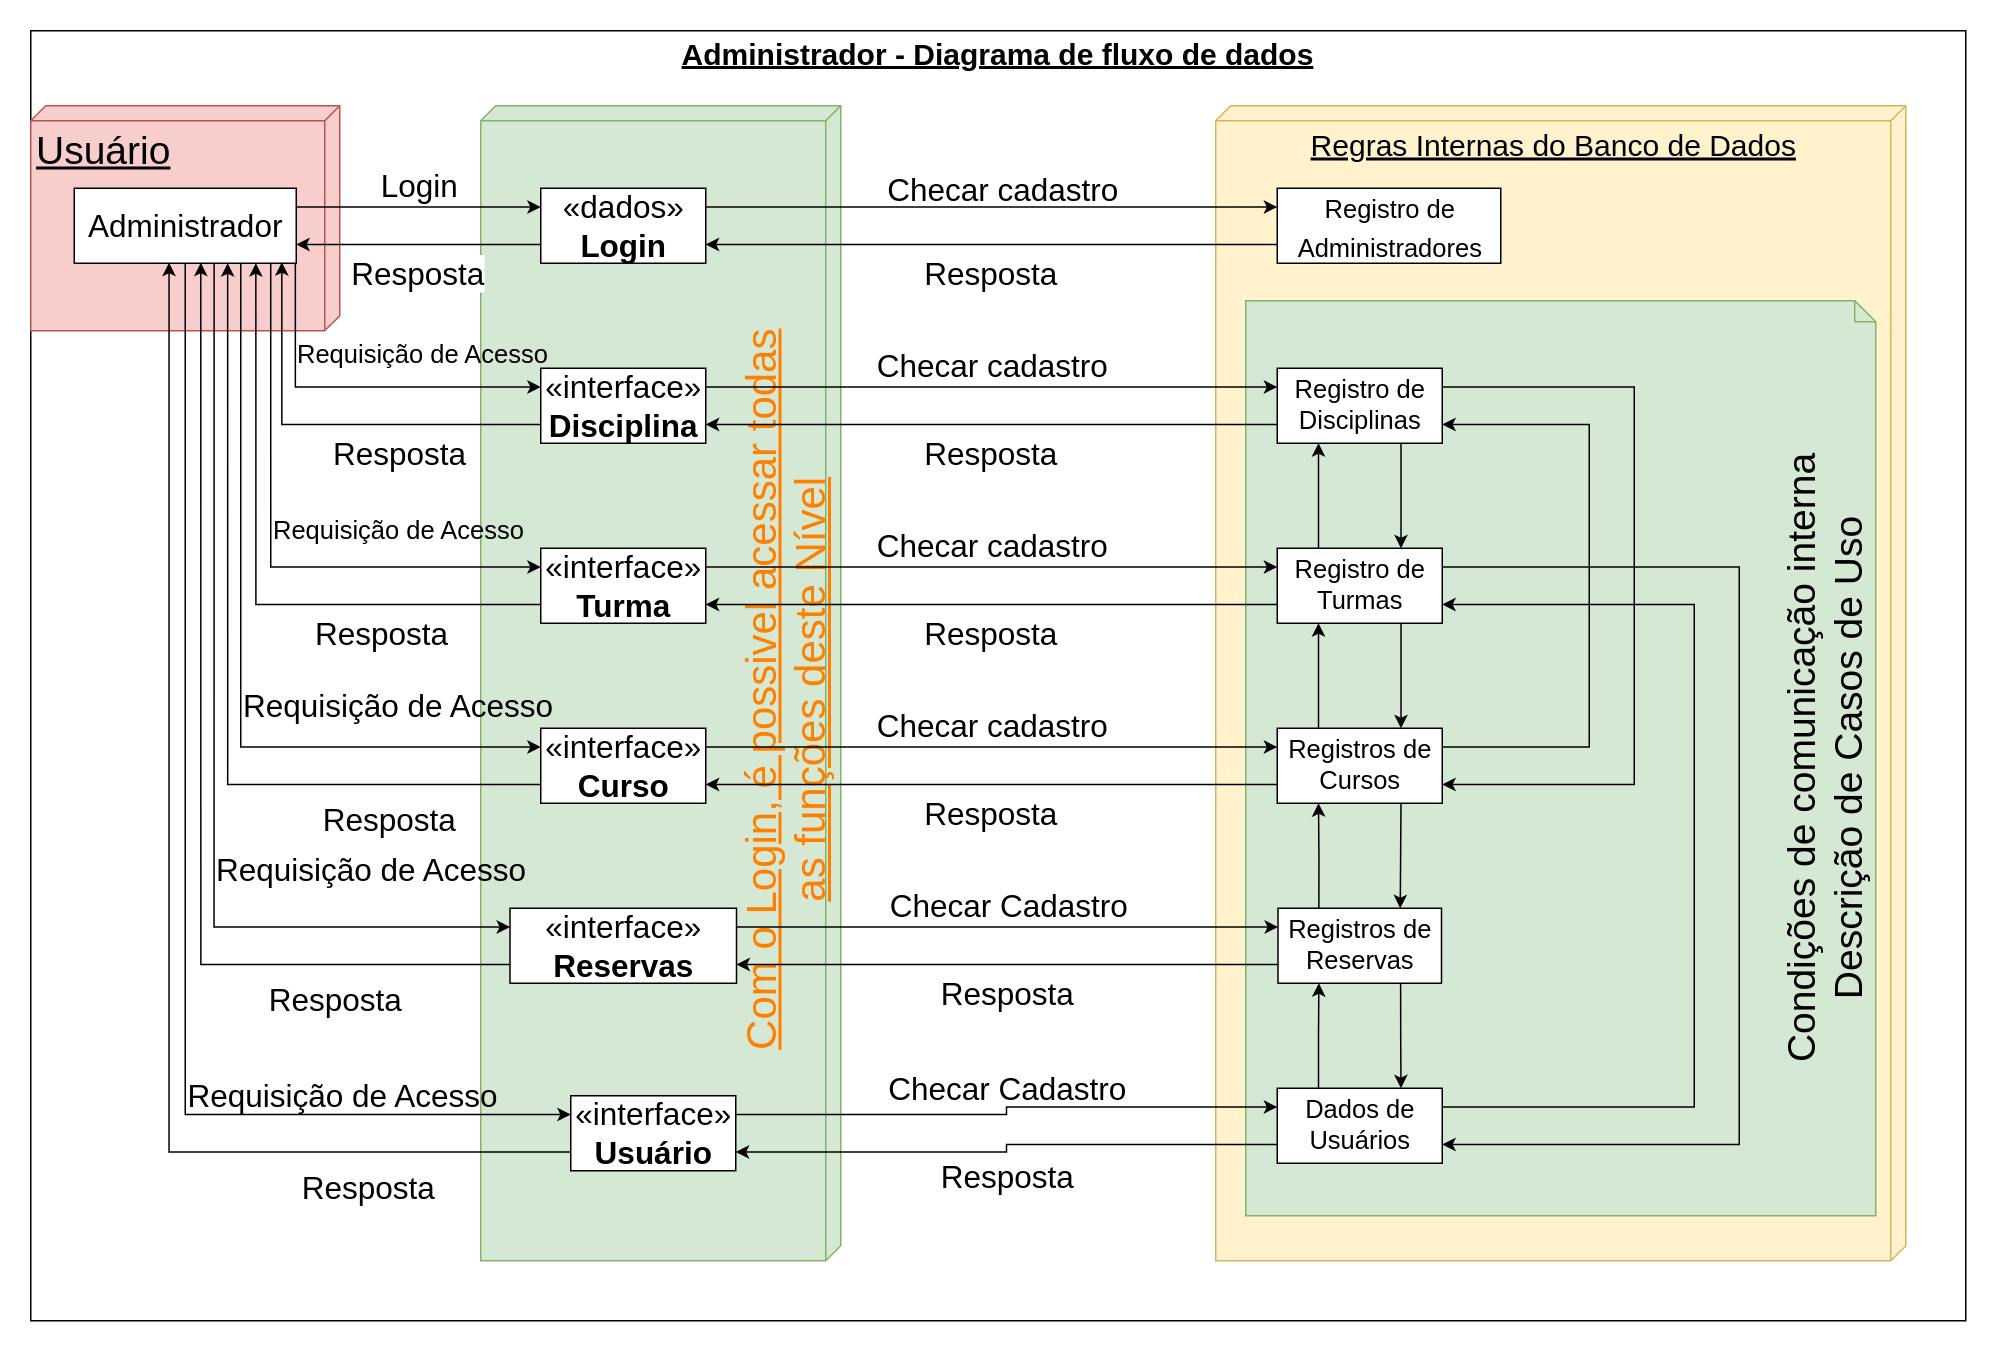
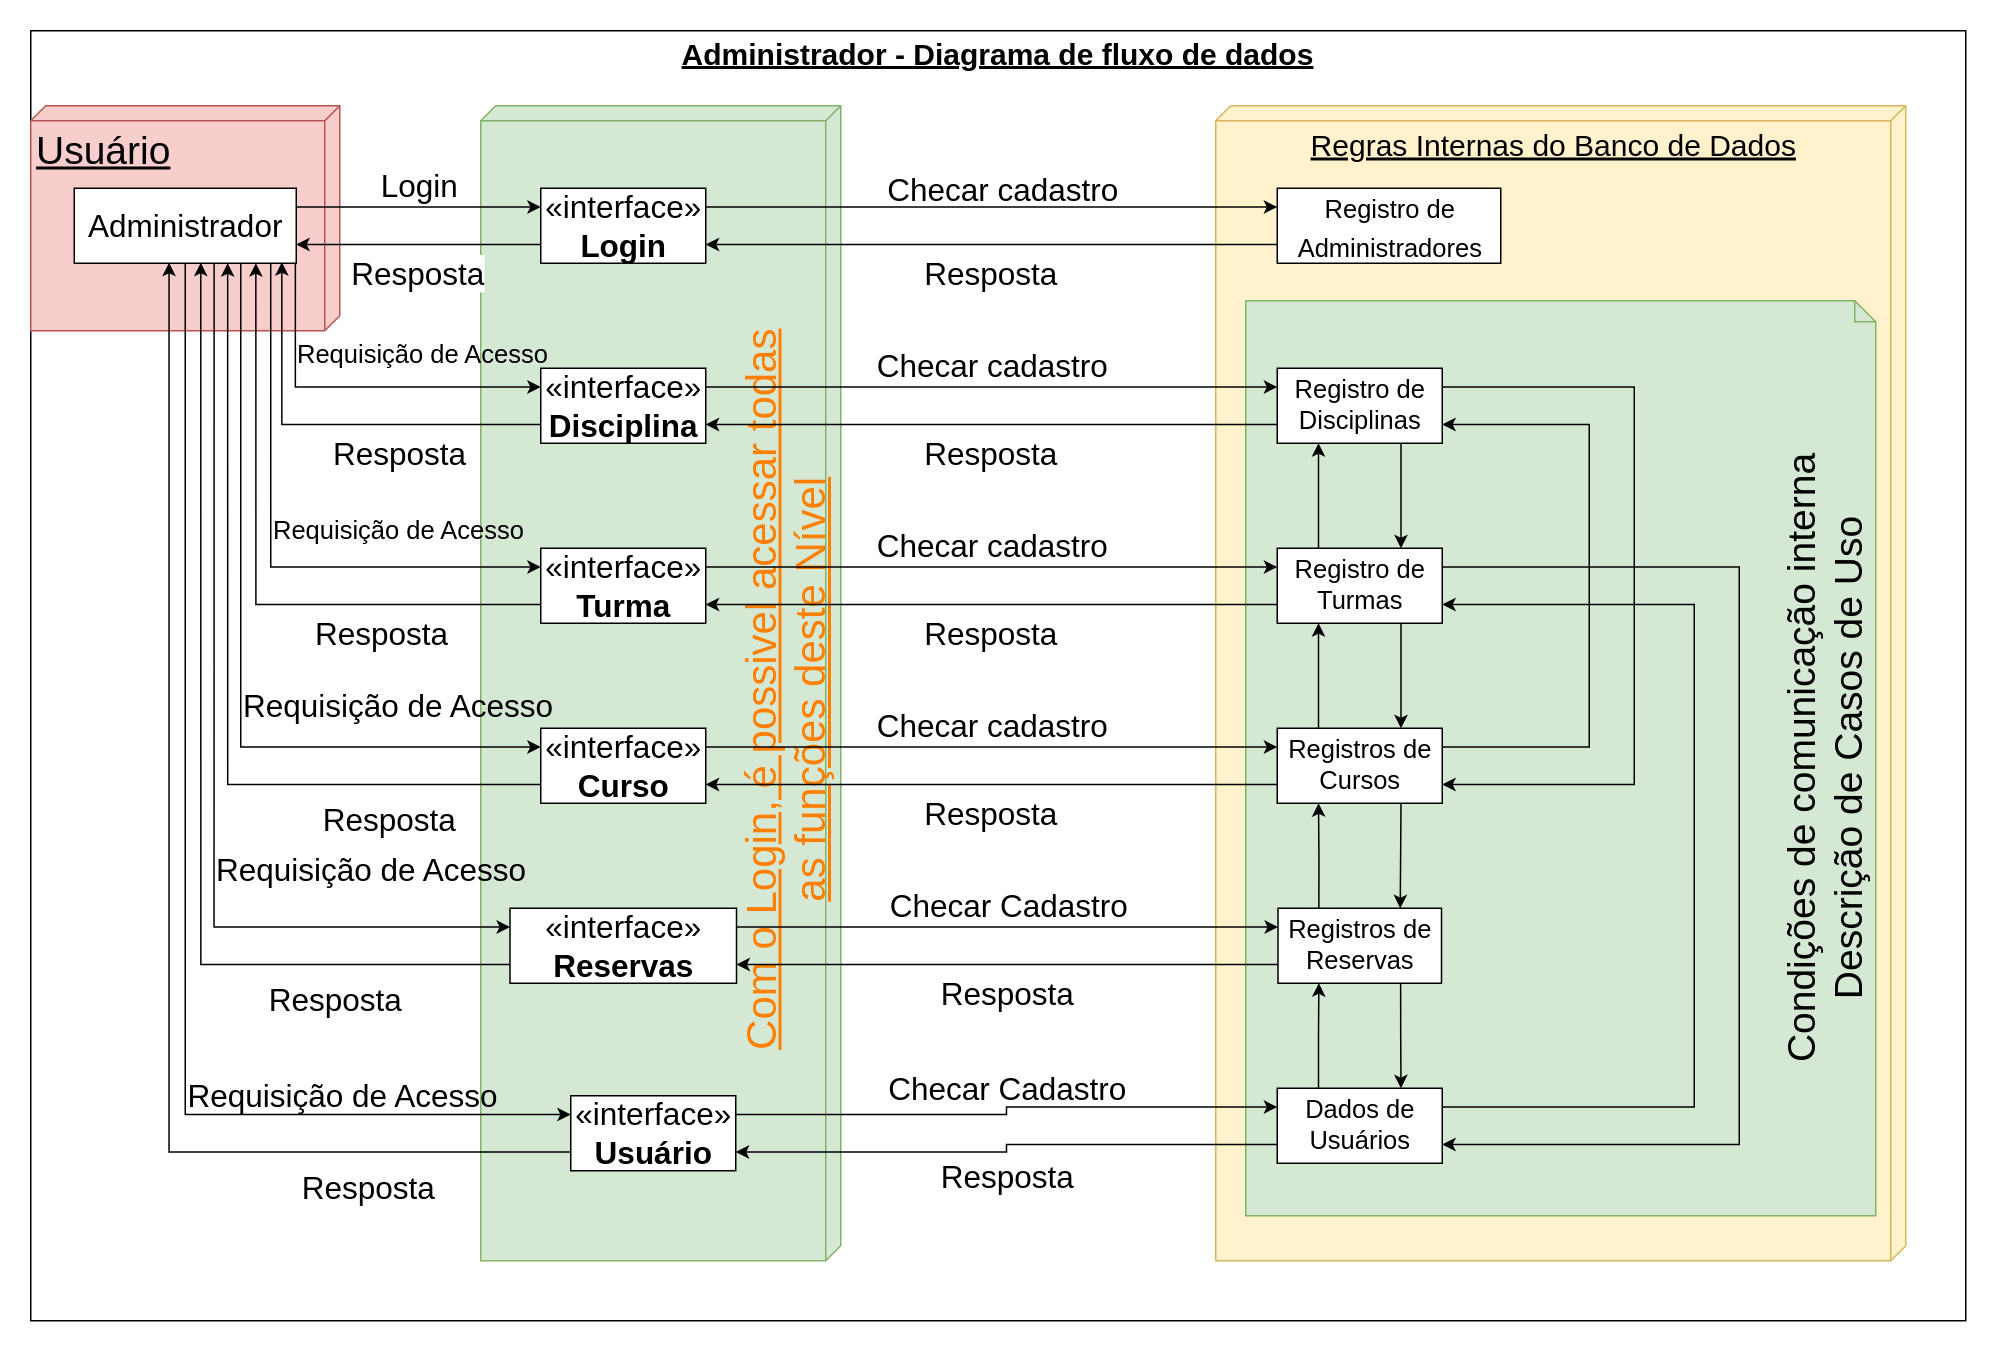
(624, 226) -> (624, 226)
